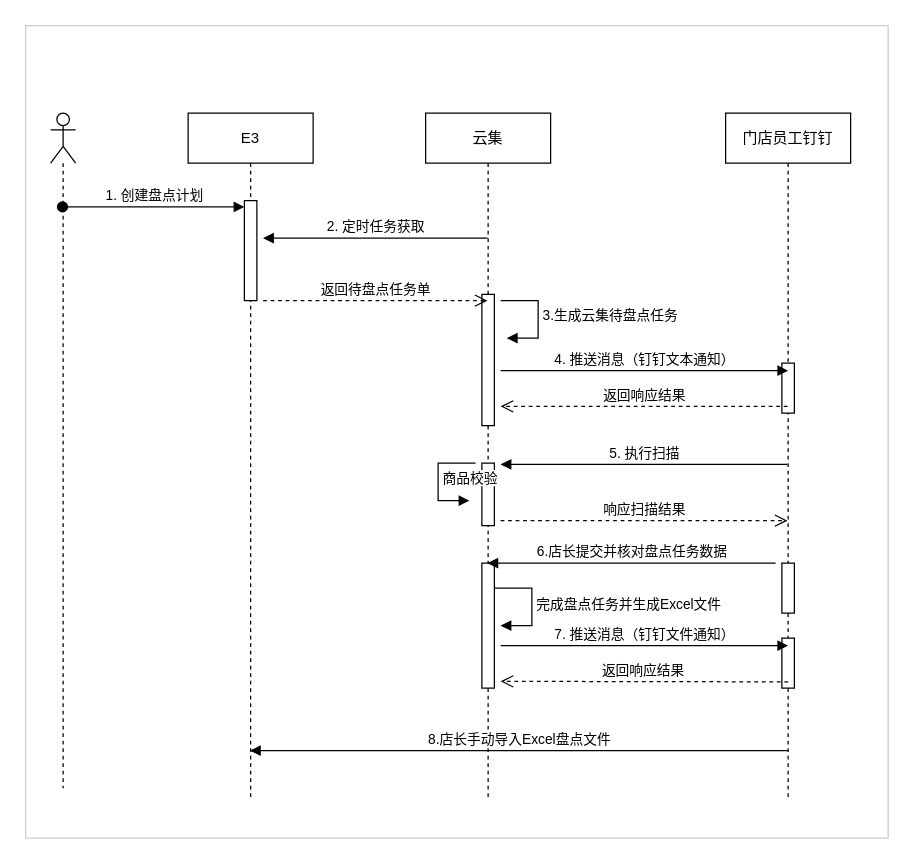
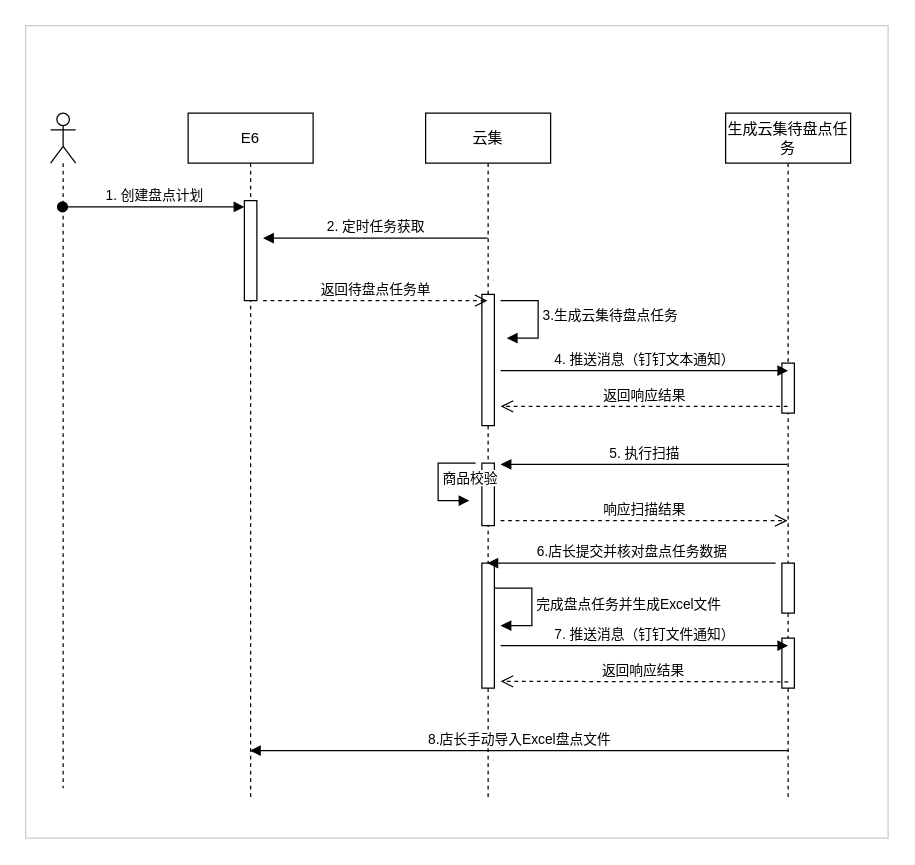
(251, 138) -> (251, 138)
(788, 138) -> (788, 138)
